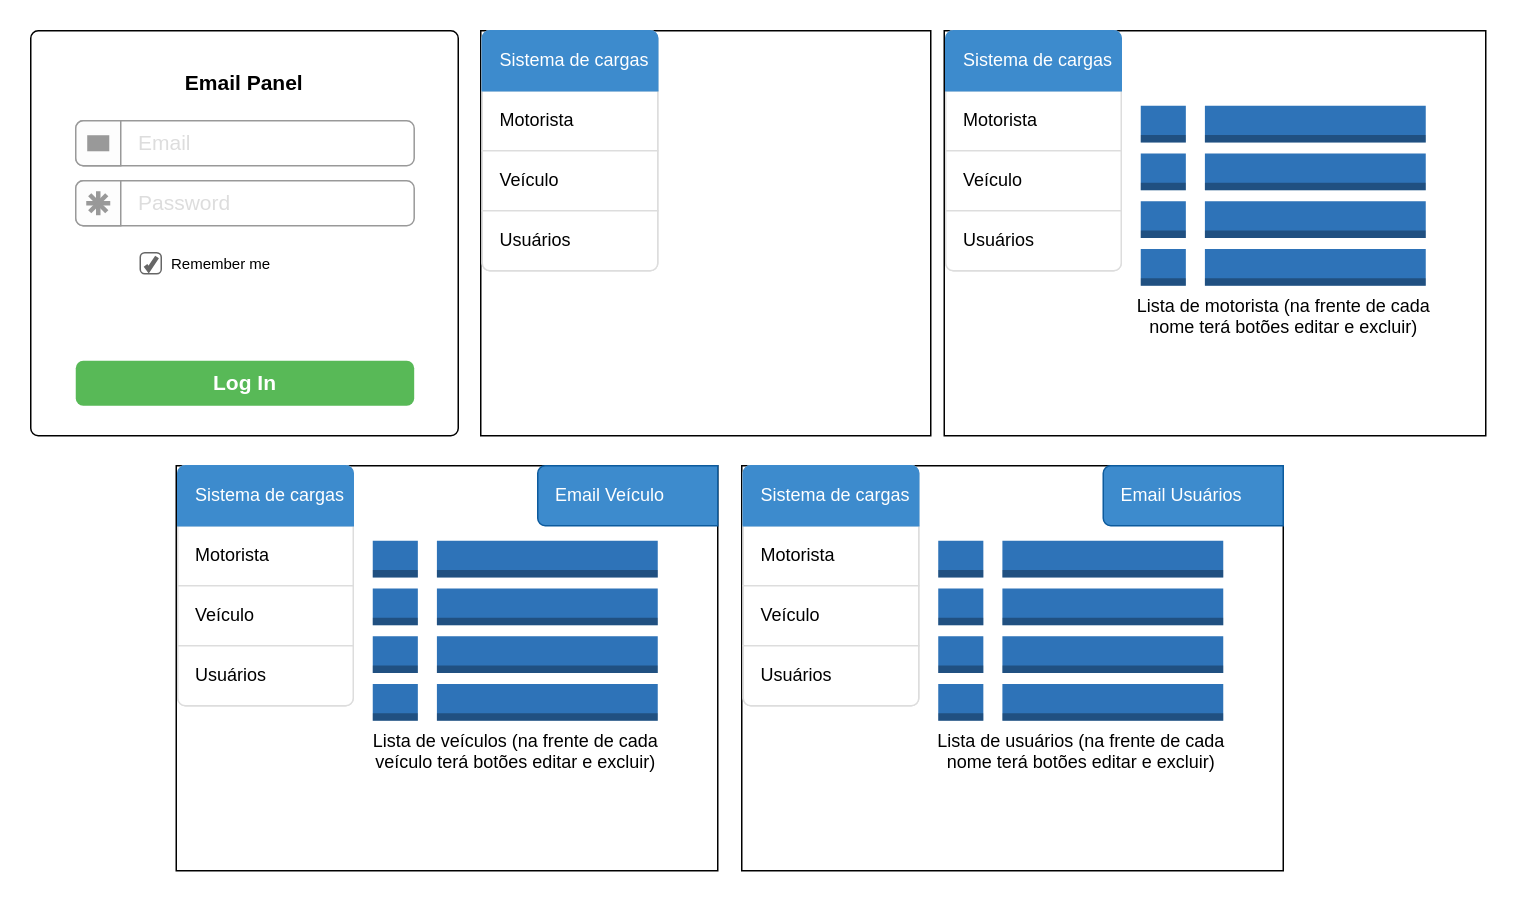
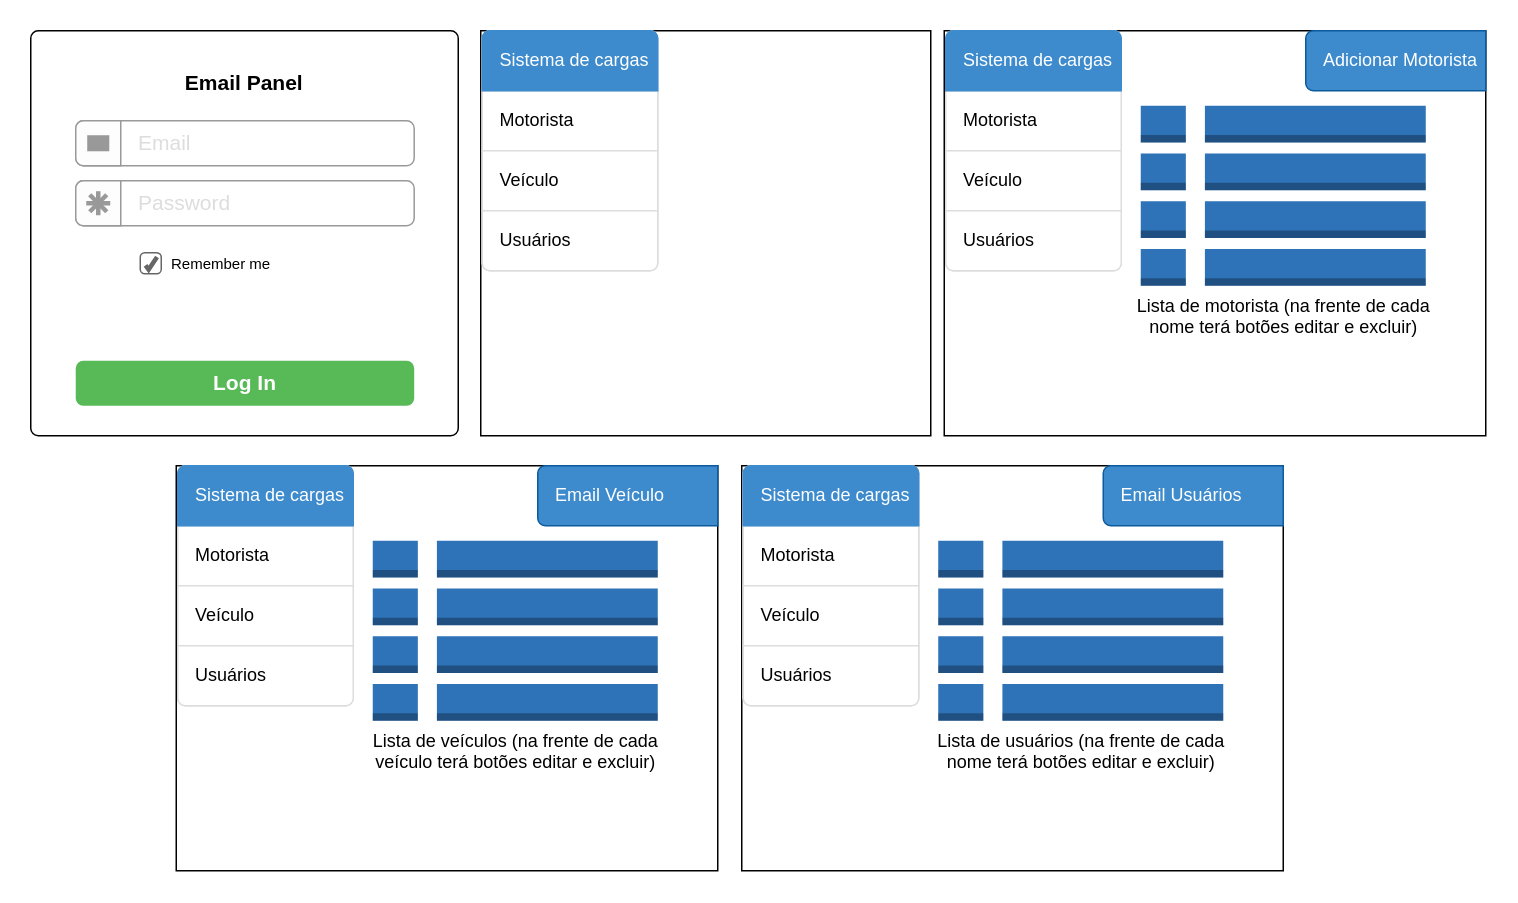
none -> (1396, 61)
